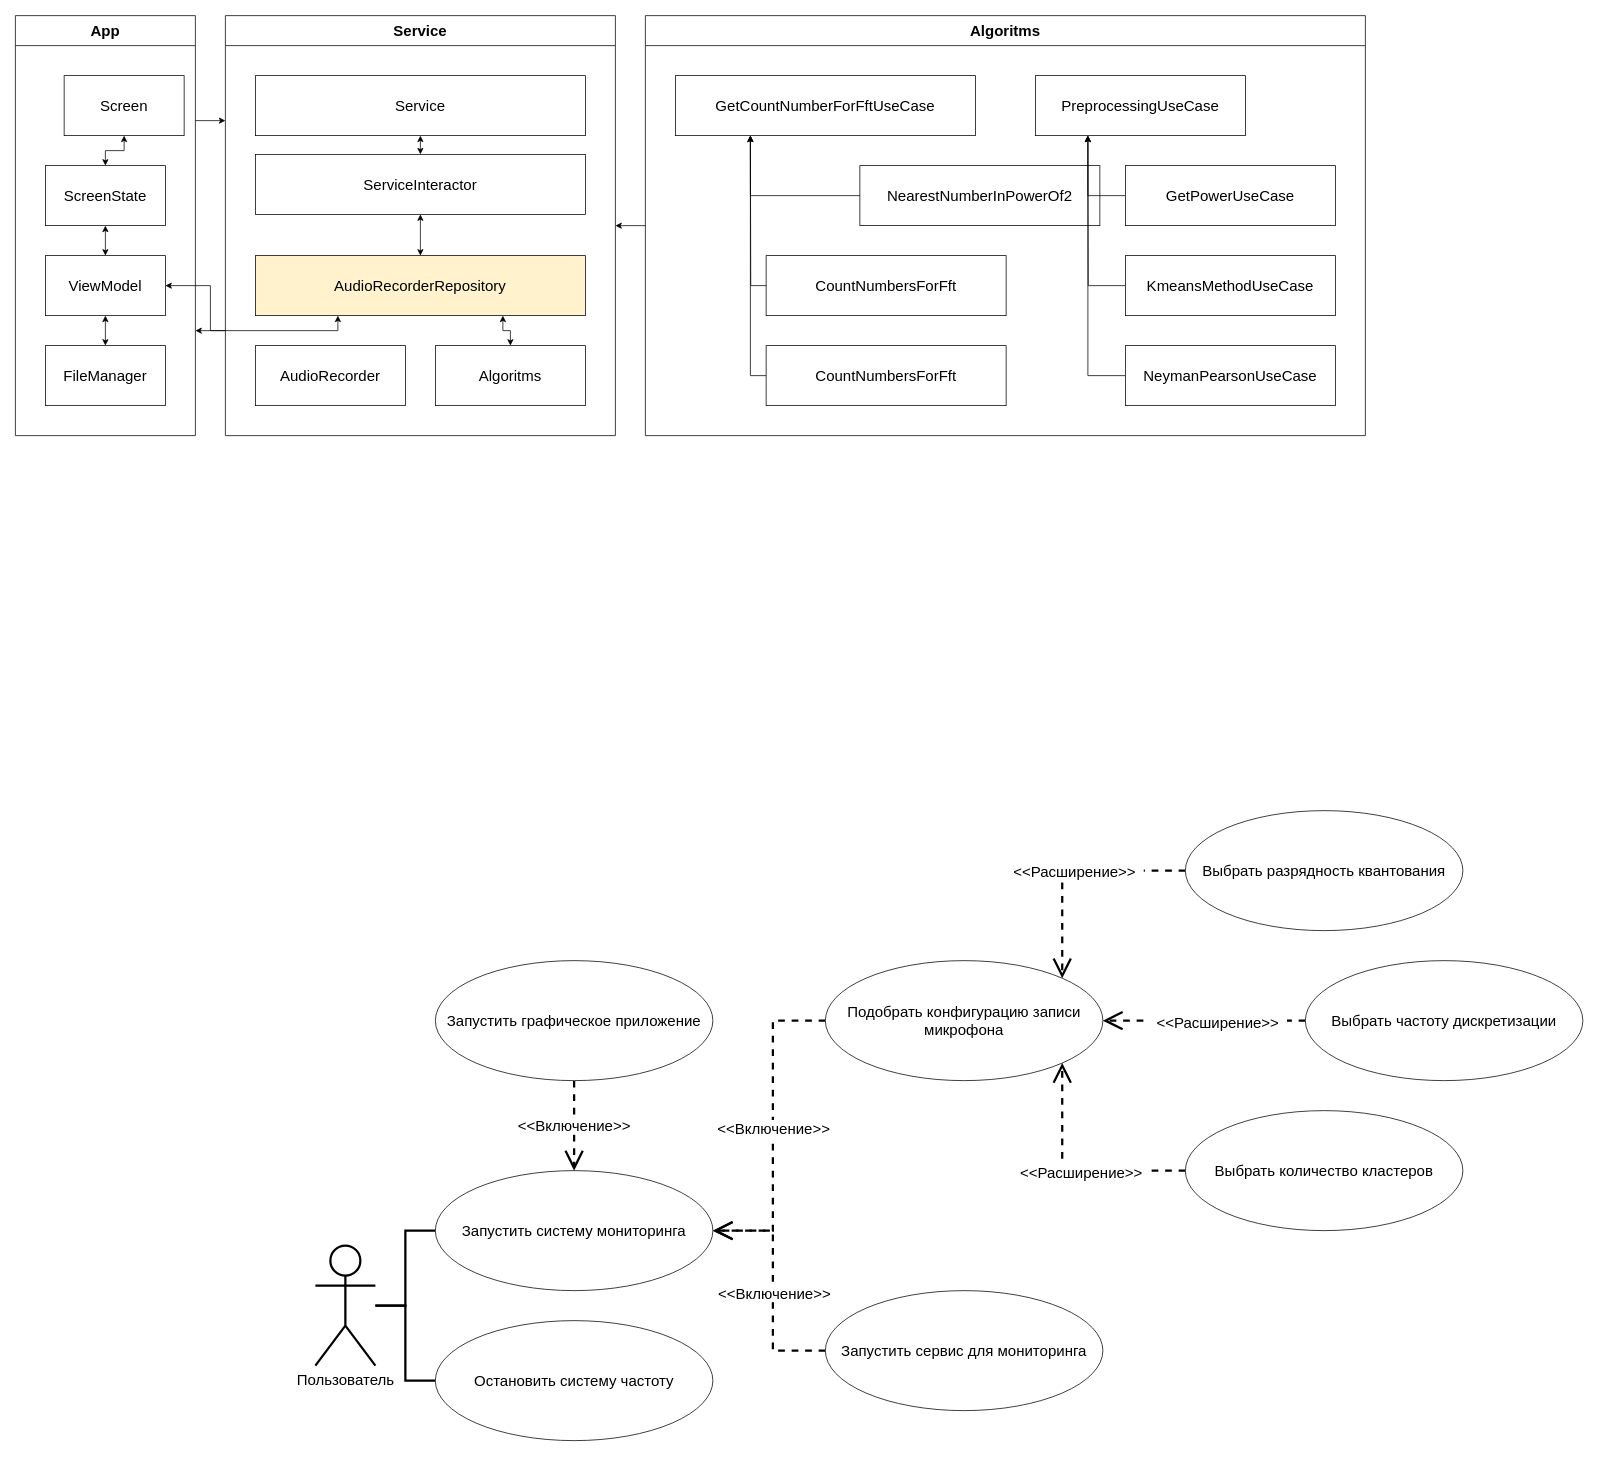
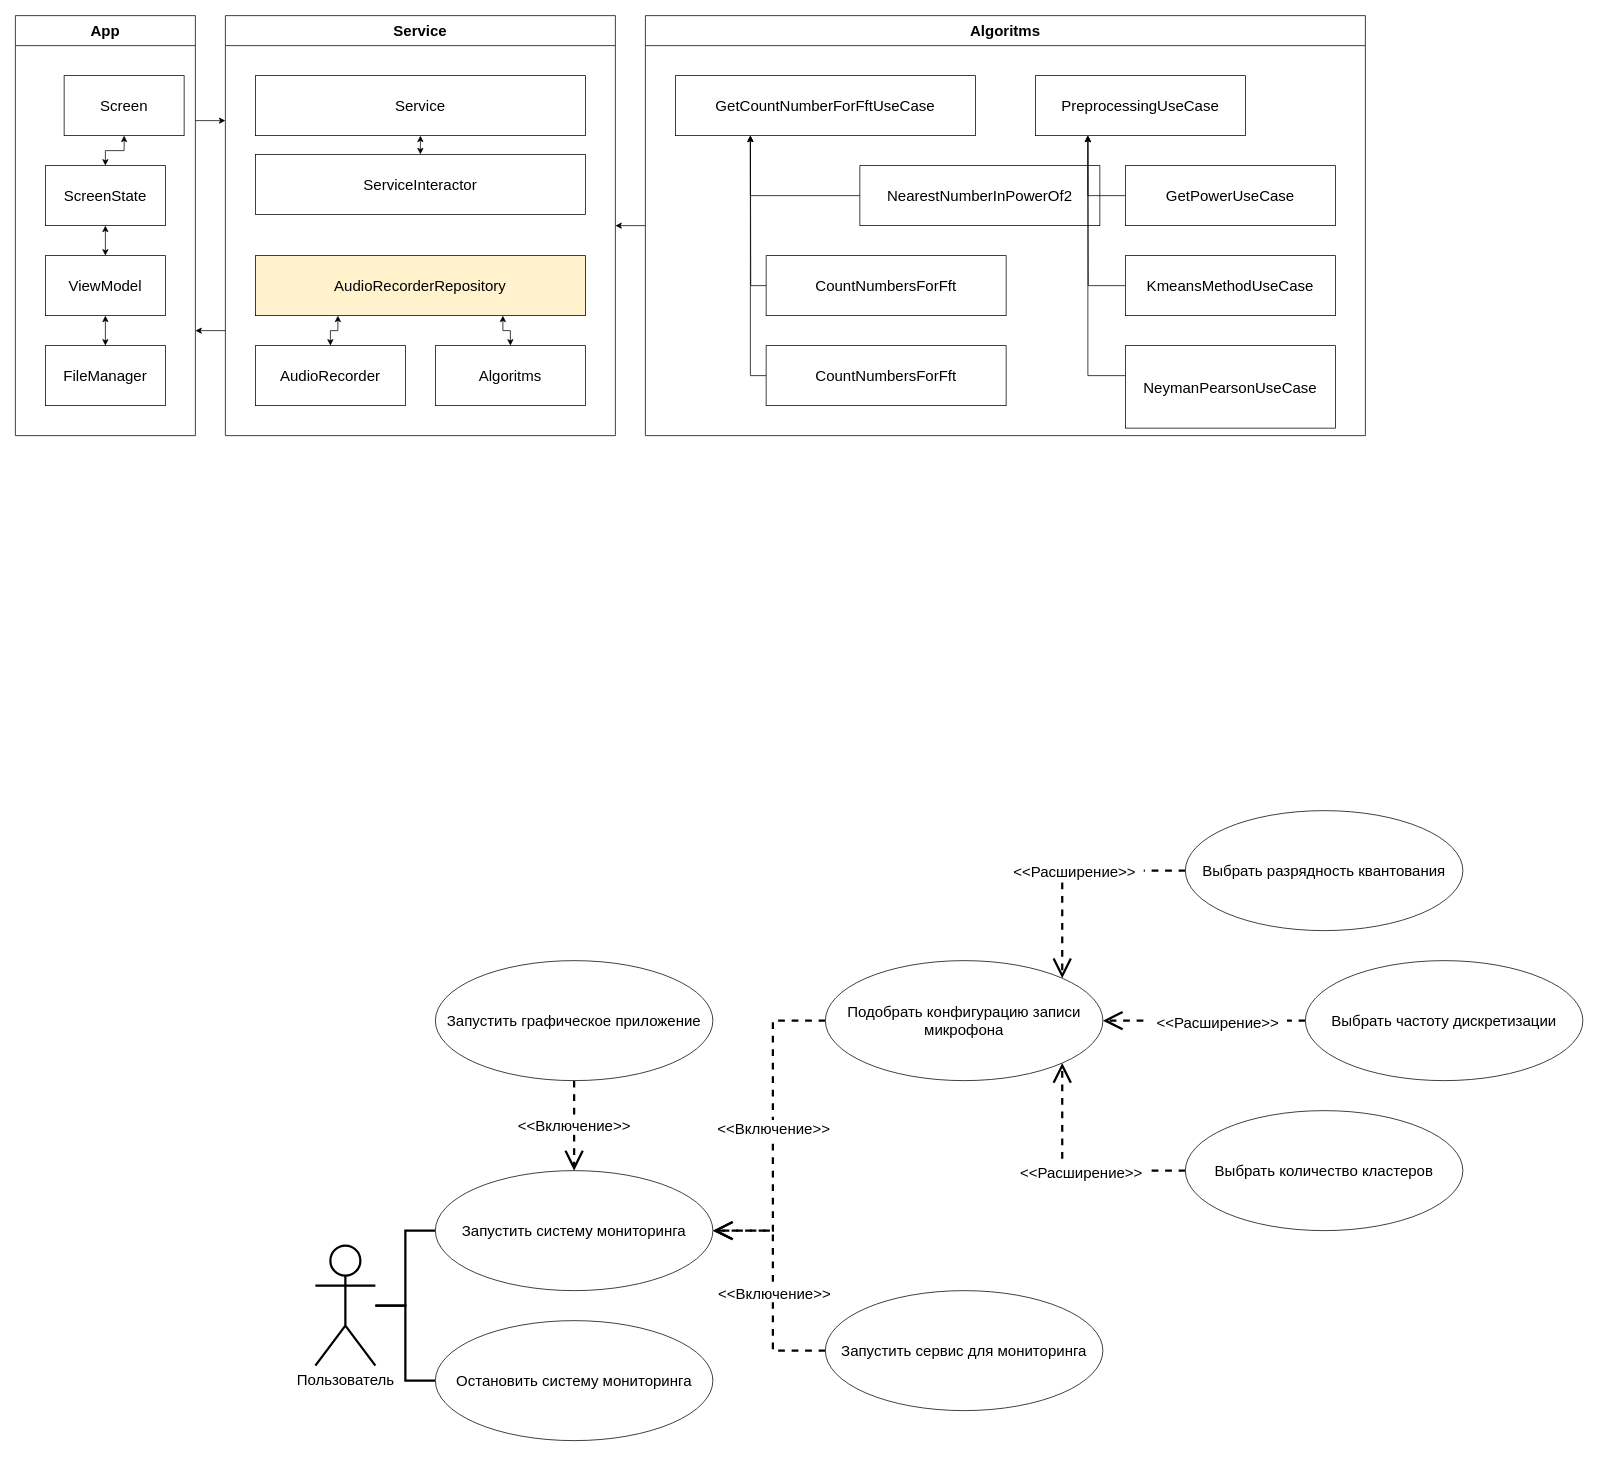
(420, 234) -> none
(280, 330) -> (330, 334)
(1230, 375) -> (1230, 387)
(574, 1380) -> (574, 1380)
